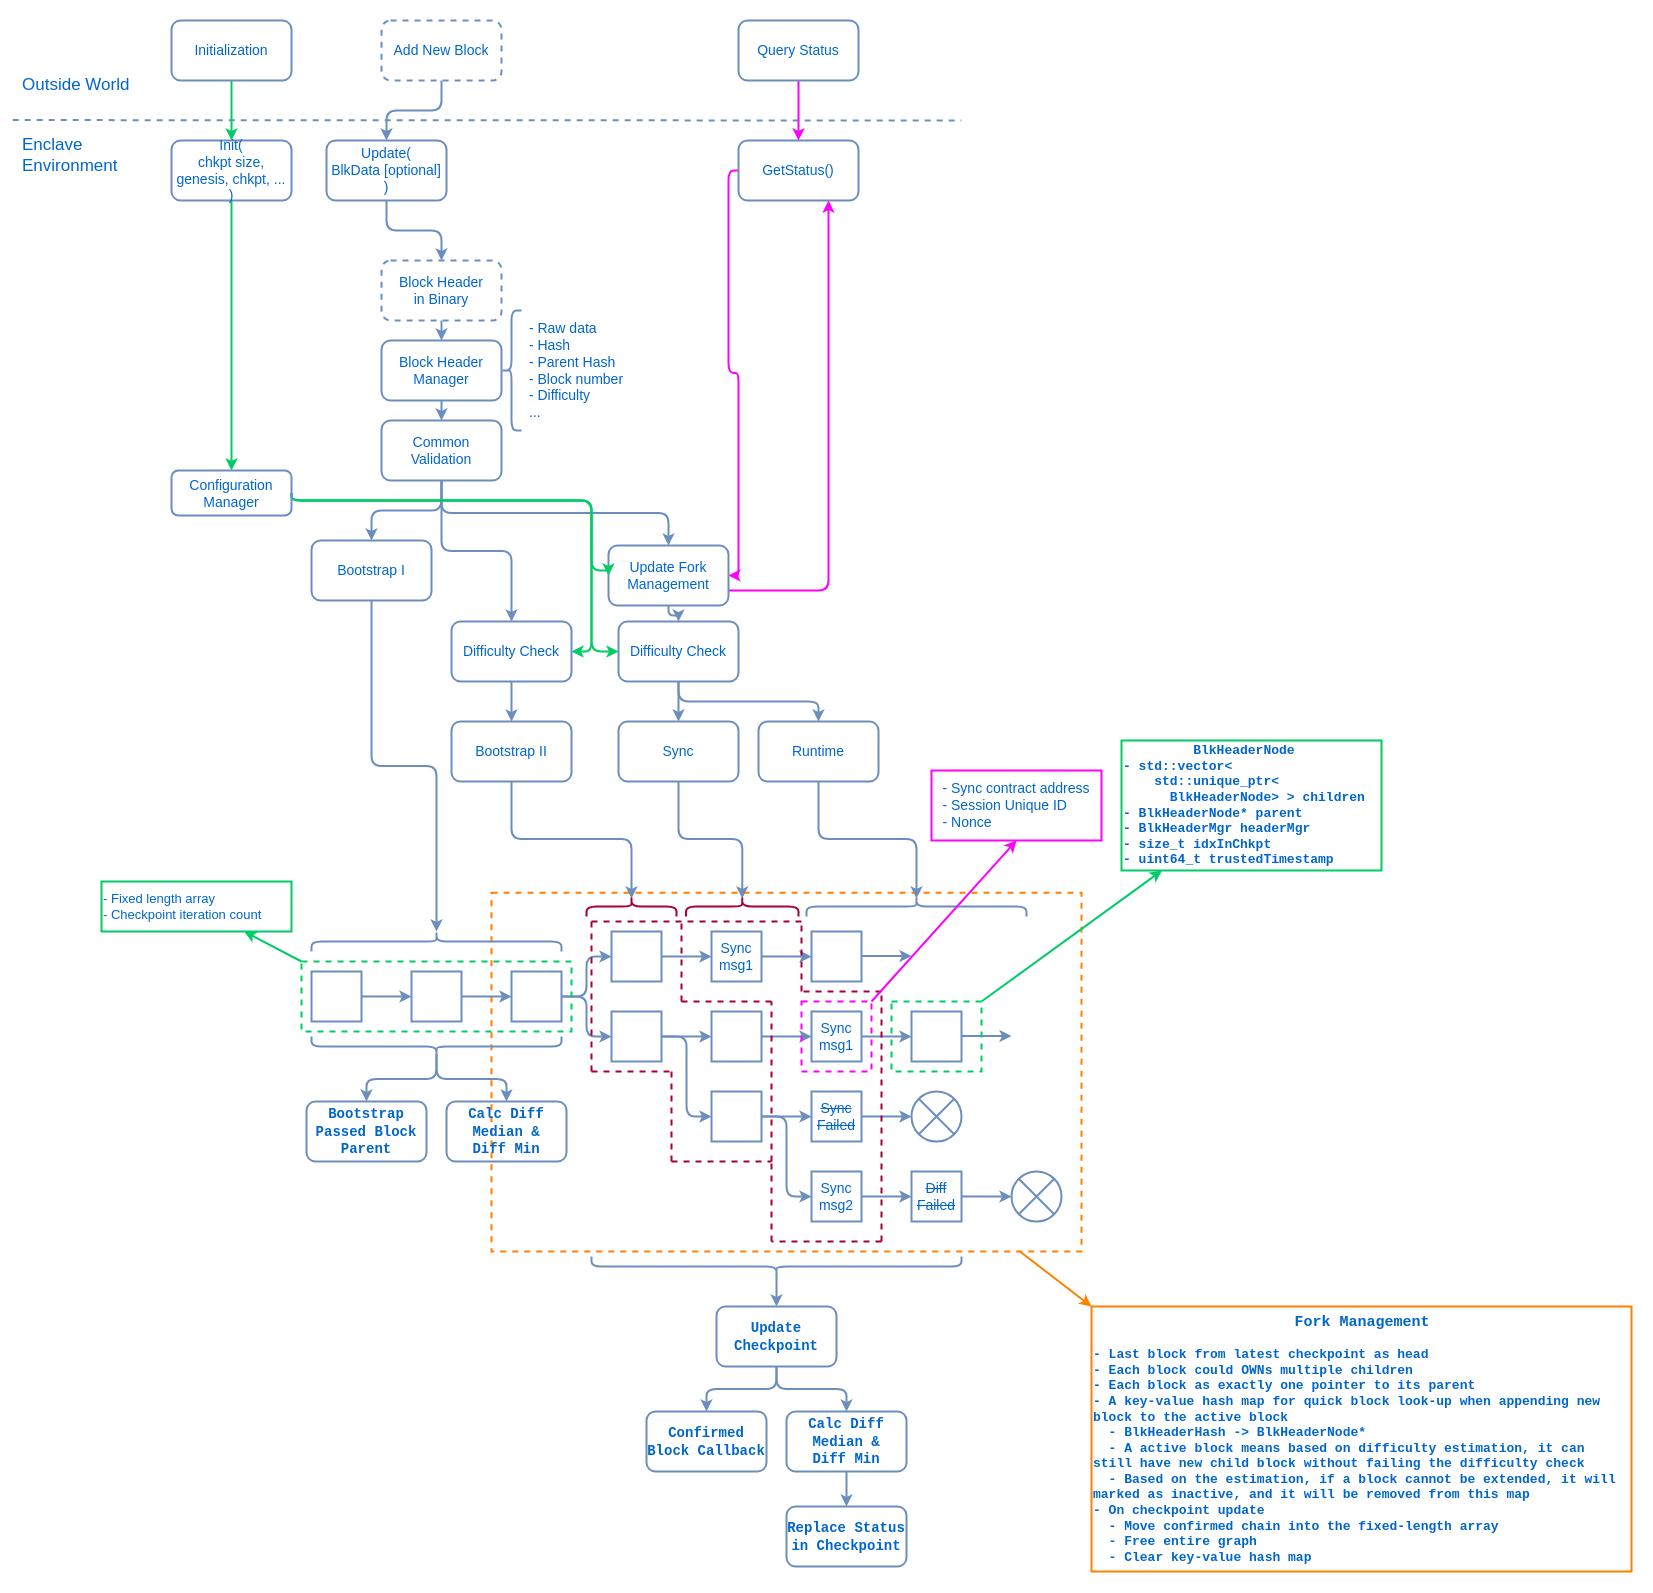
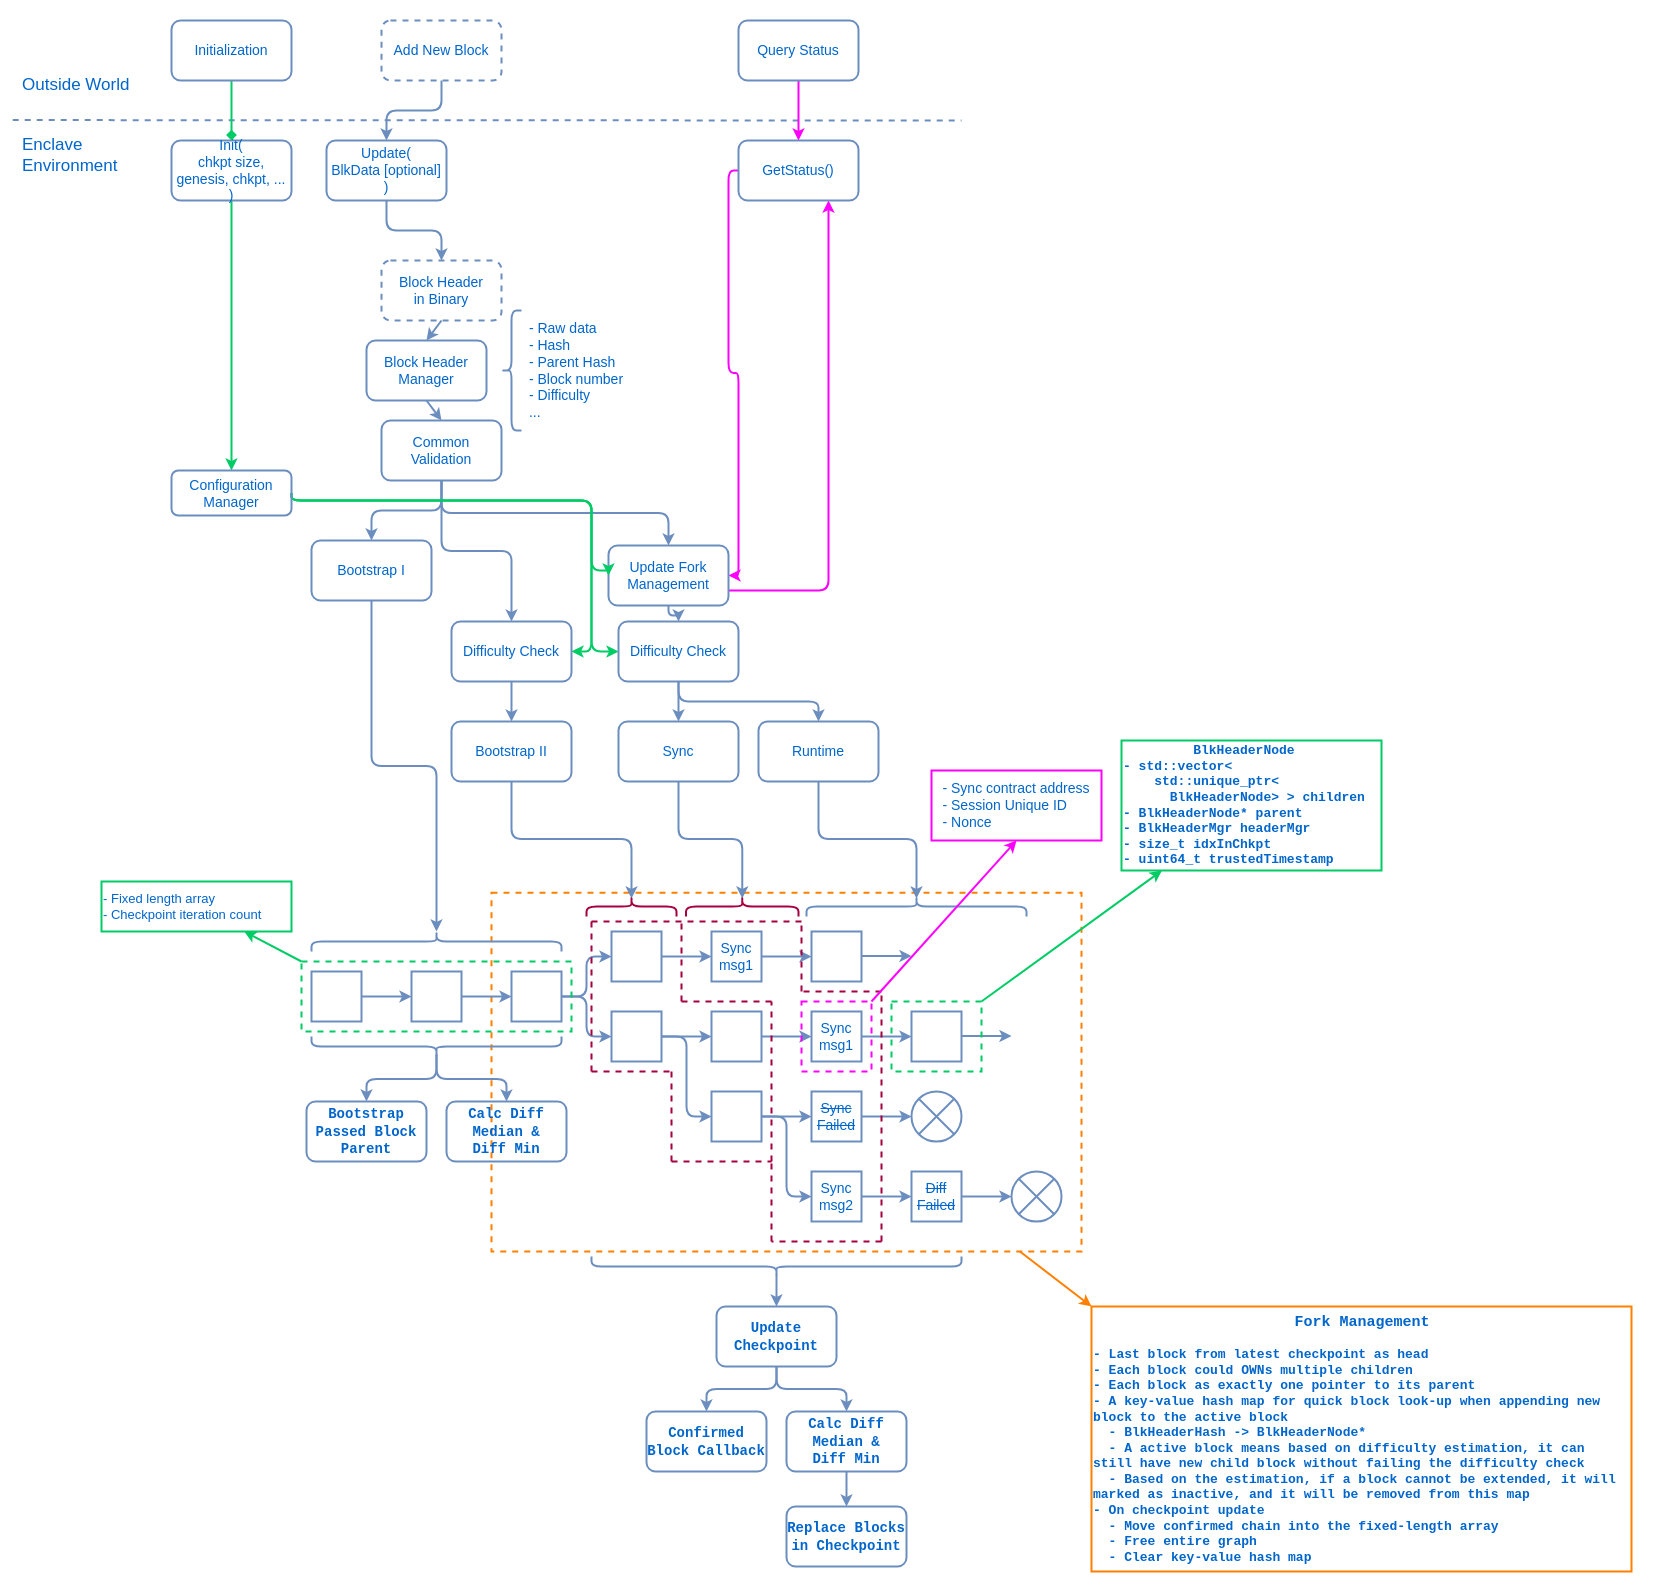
(232, 130) -> (232, 129)
(442, 371) -> (427, 371)
(847, 1537) -> (847, 1537)
